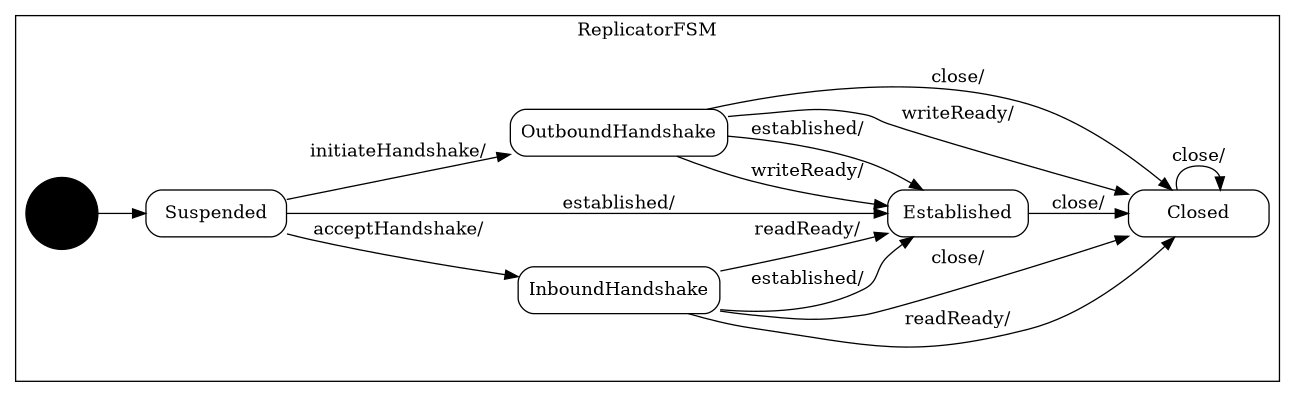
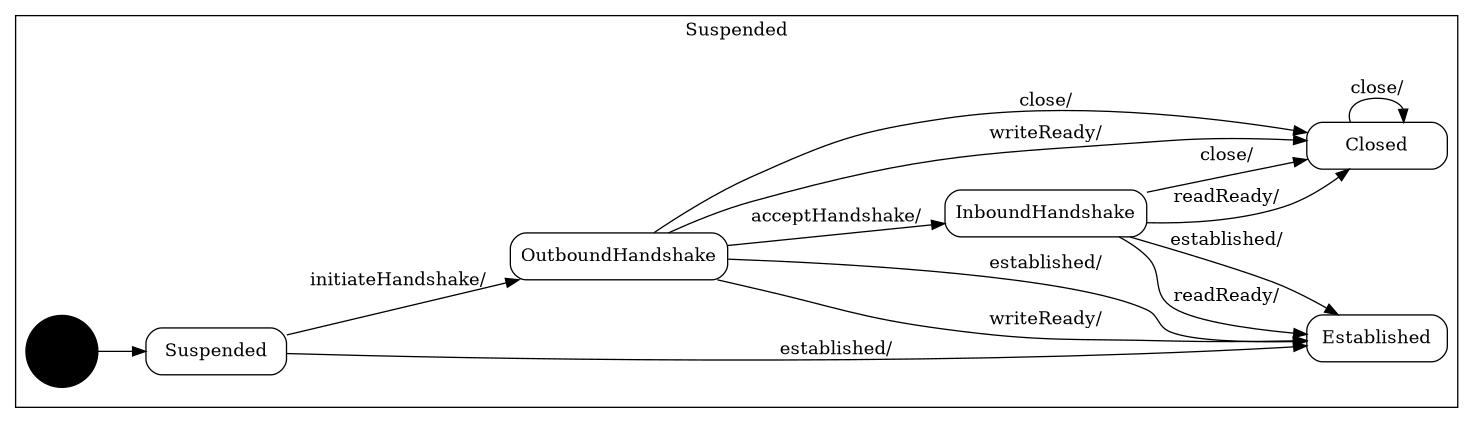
(648, 31) -> (737, 31)
(1072, 213) -> none
(396, 257) -> (830, 235)
